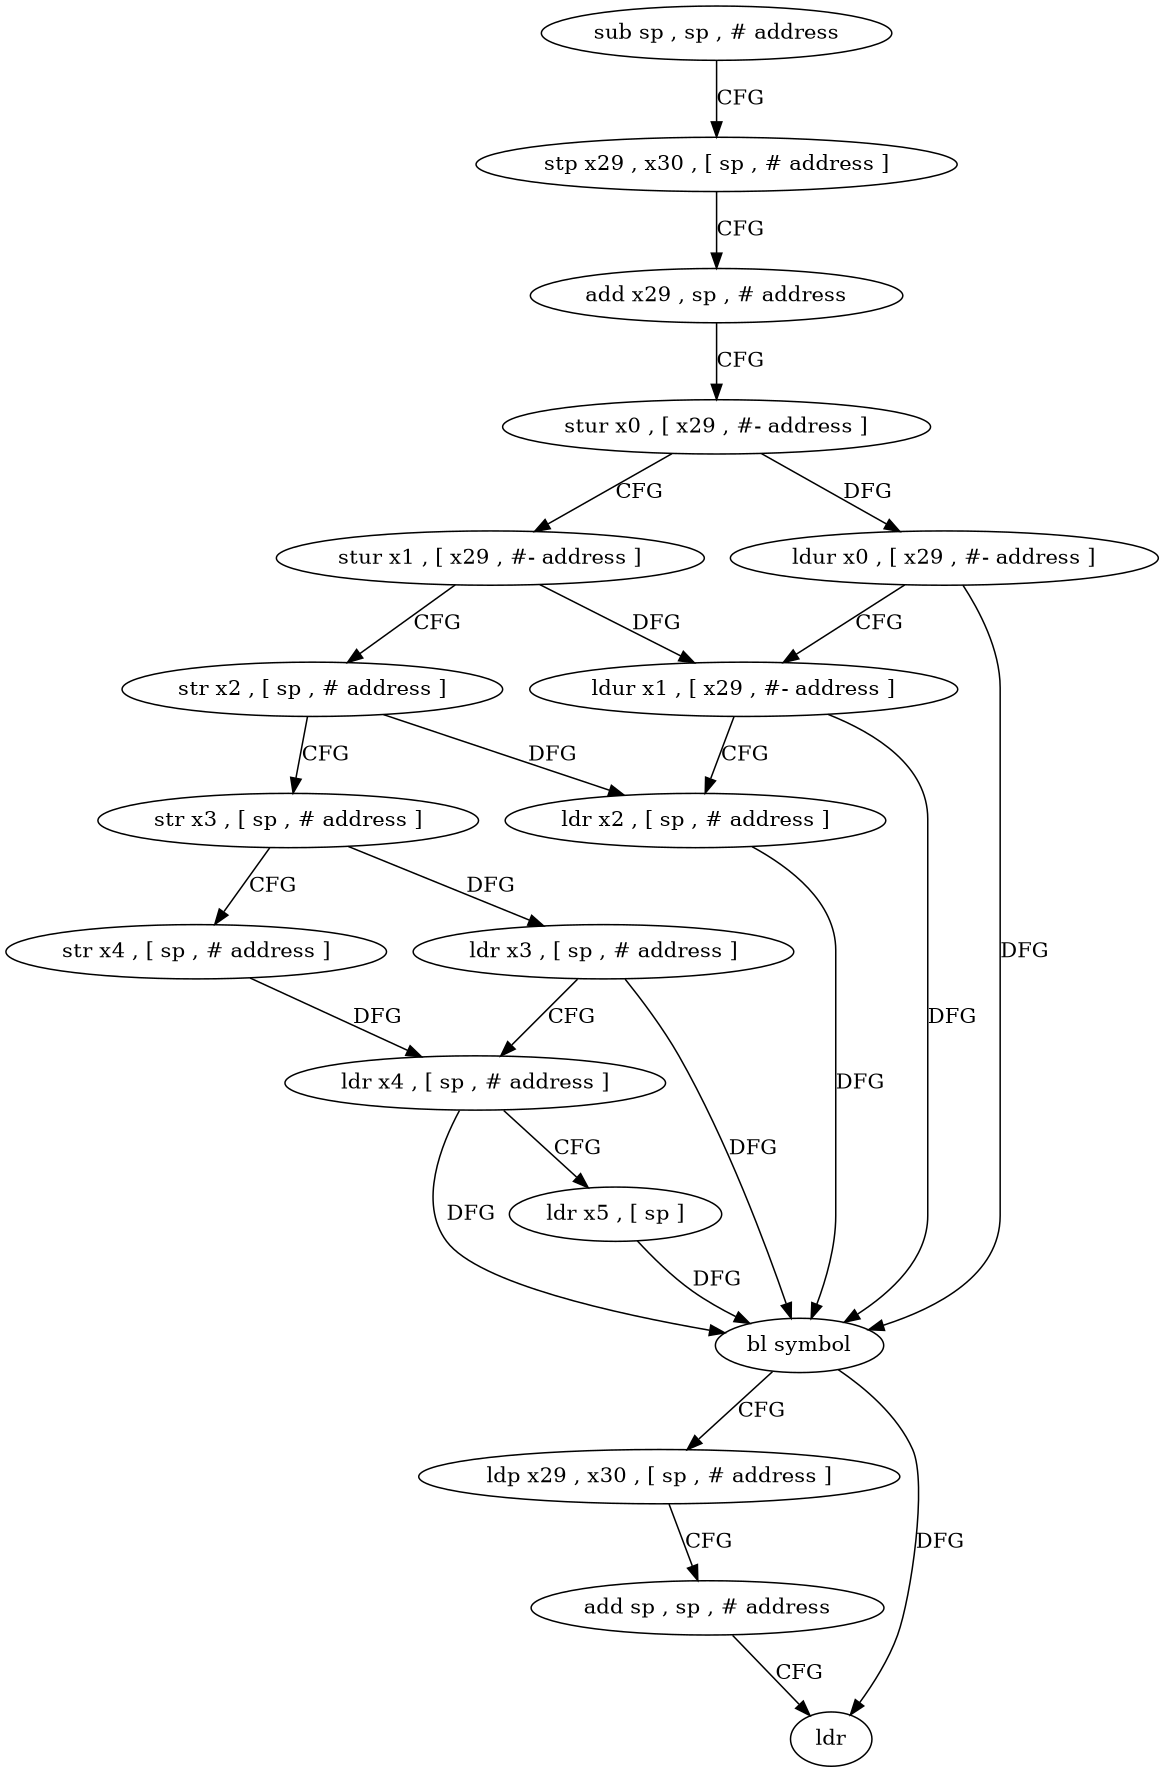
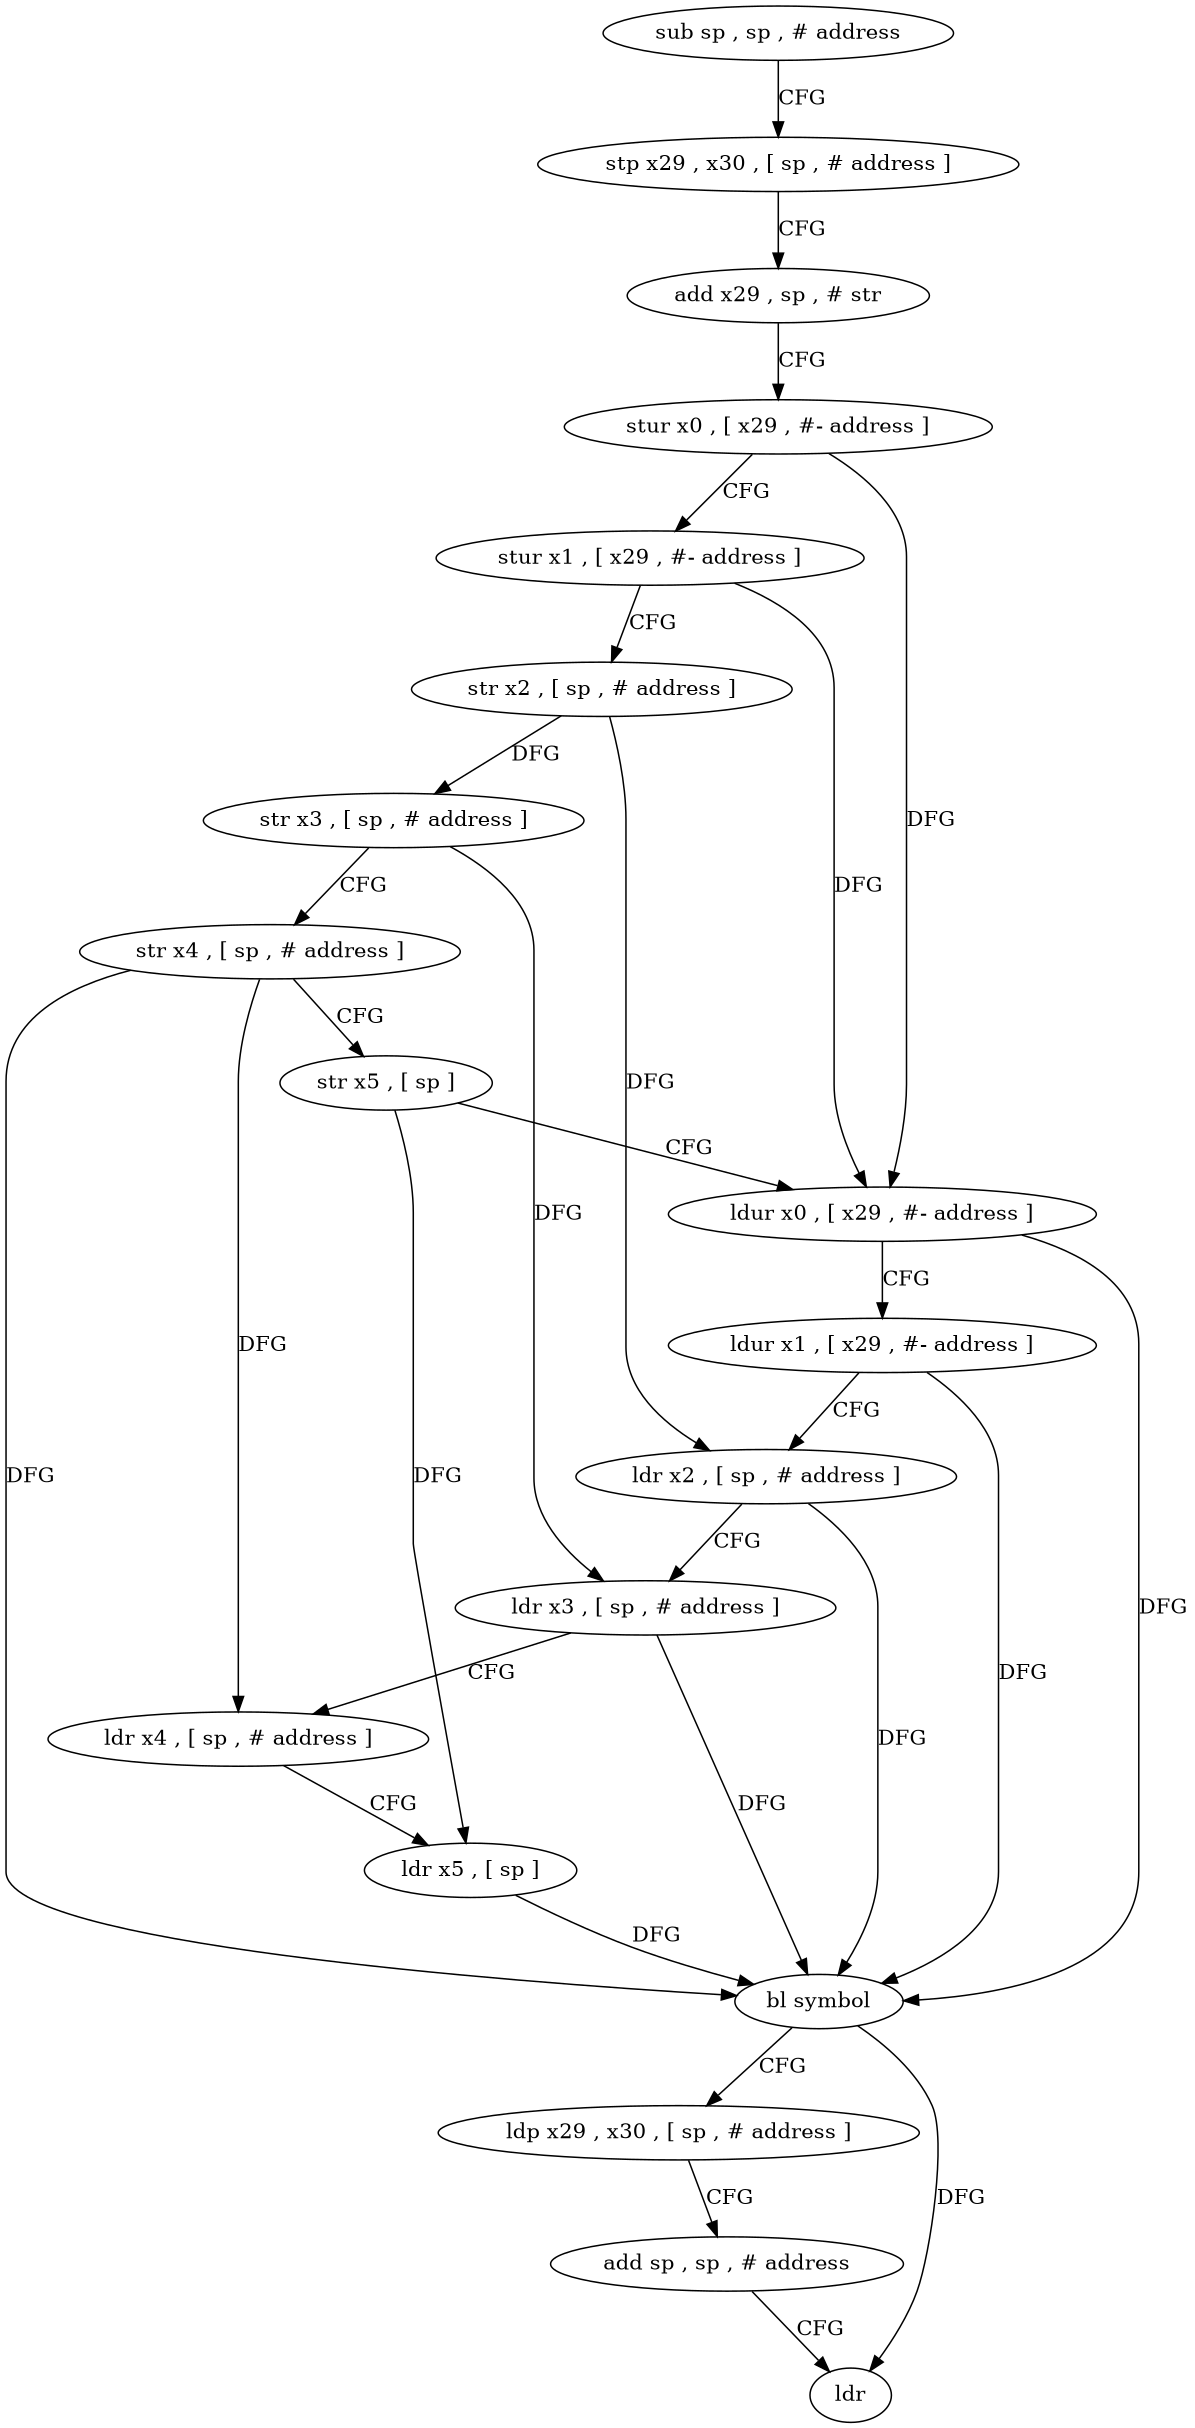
(717, 296) -> (778, 296)
(610, 620) -> (834, 856)
(326, 755) -> (536, 755)
none -> (386, 1083)
(507, 1279) -> (6, 1754)
none -> (711, 1537)
